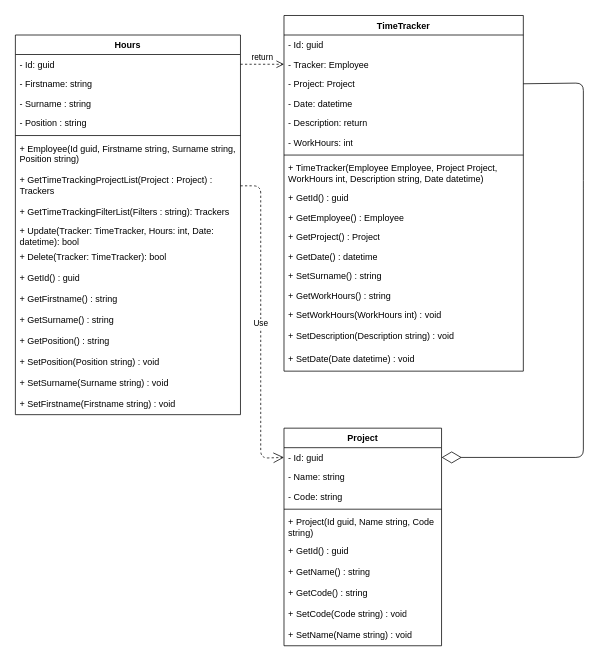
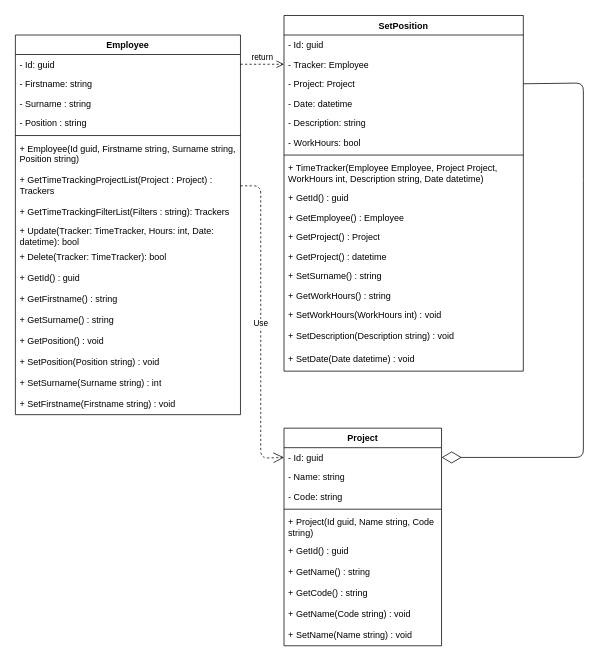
(404, 26) -> (404, 26)
(128, 46) -> (128, 46)
(335, 124) -> (334, 124)
(324, 143) -> (327, 143)
(338, 257) -> (346, 257)
(72, 341) -> (67, 341)
(100, 383) -> (97, 383)
(353, 614) -> (353, 614)
